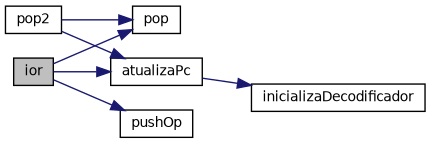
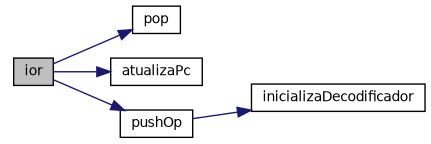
(33, 20) -> none
(220, 81) -> (215, 115)
